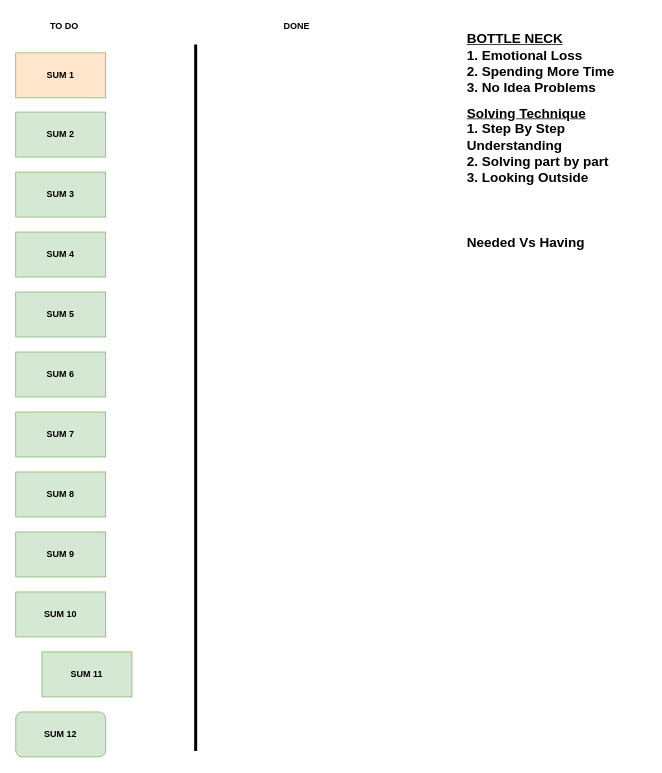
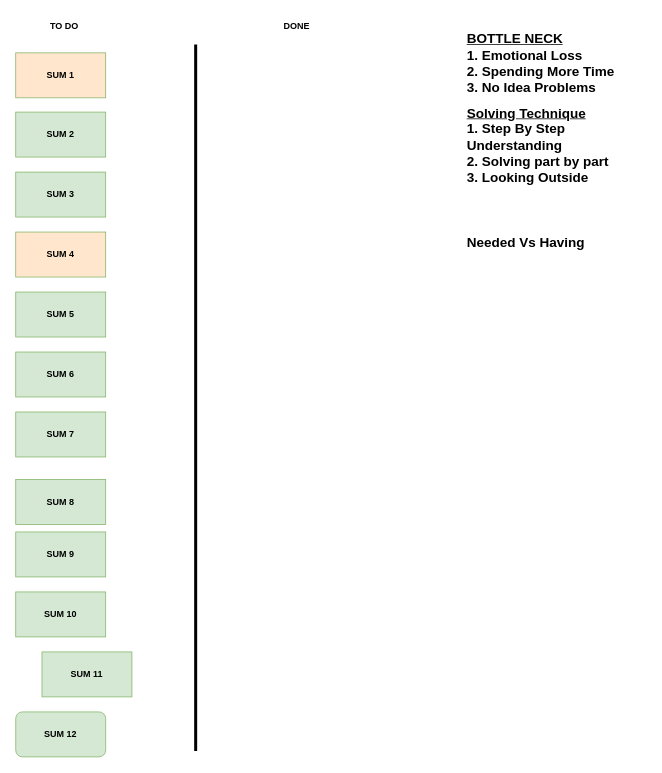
(60, 255) -> (60, 255)
(60, 495) -> (60, 502)
